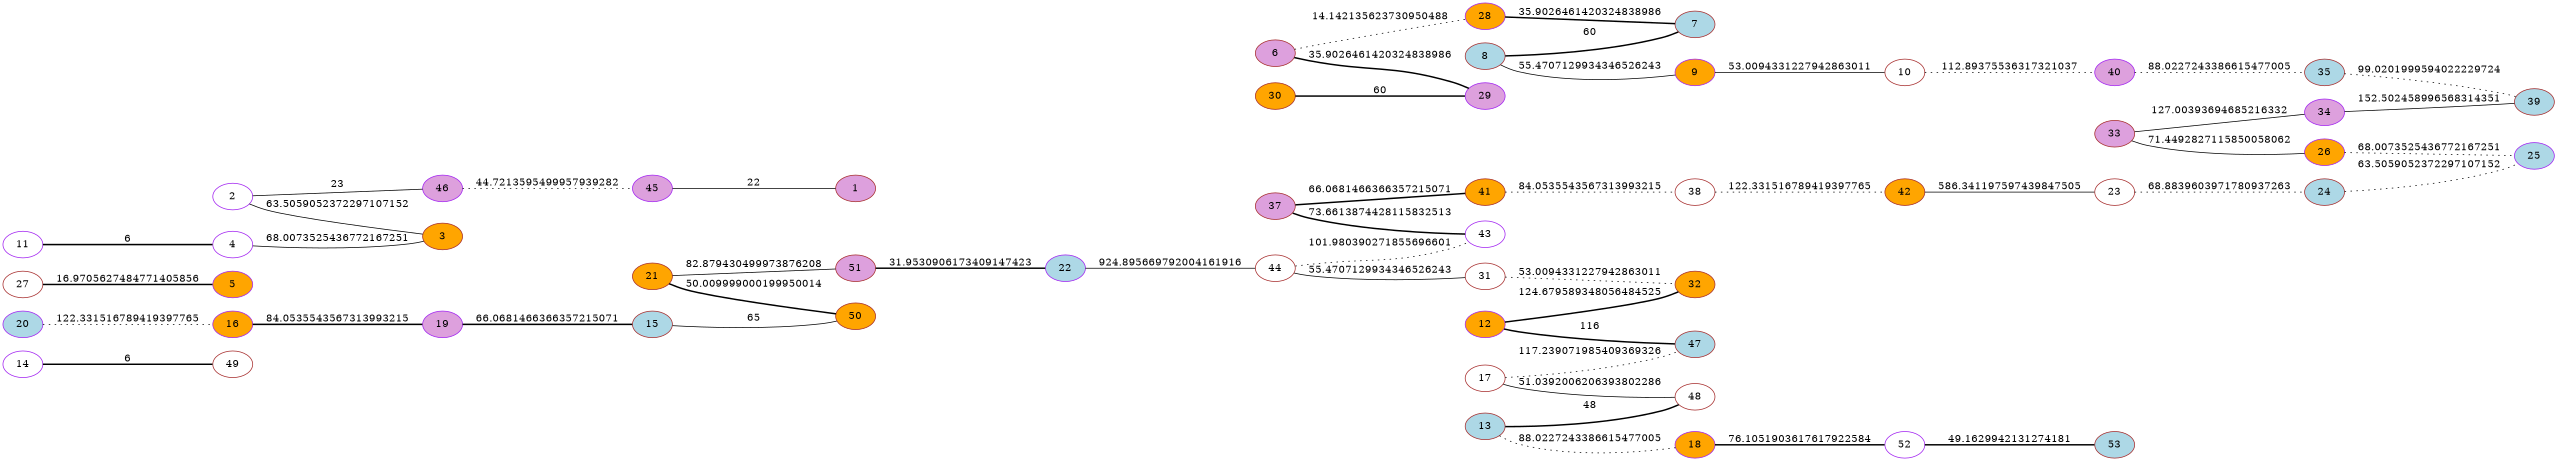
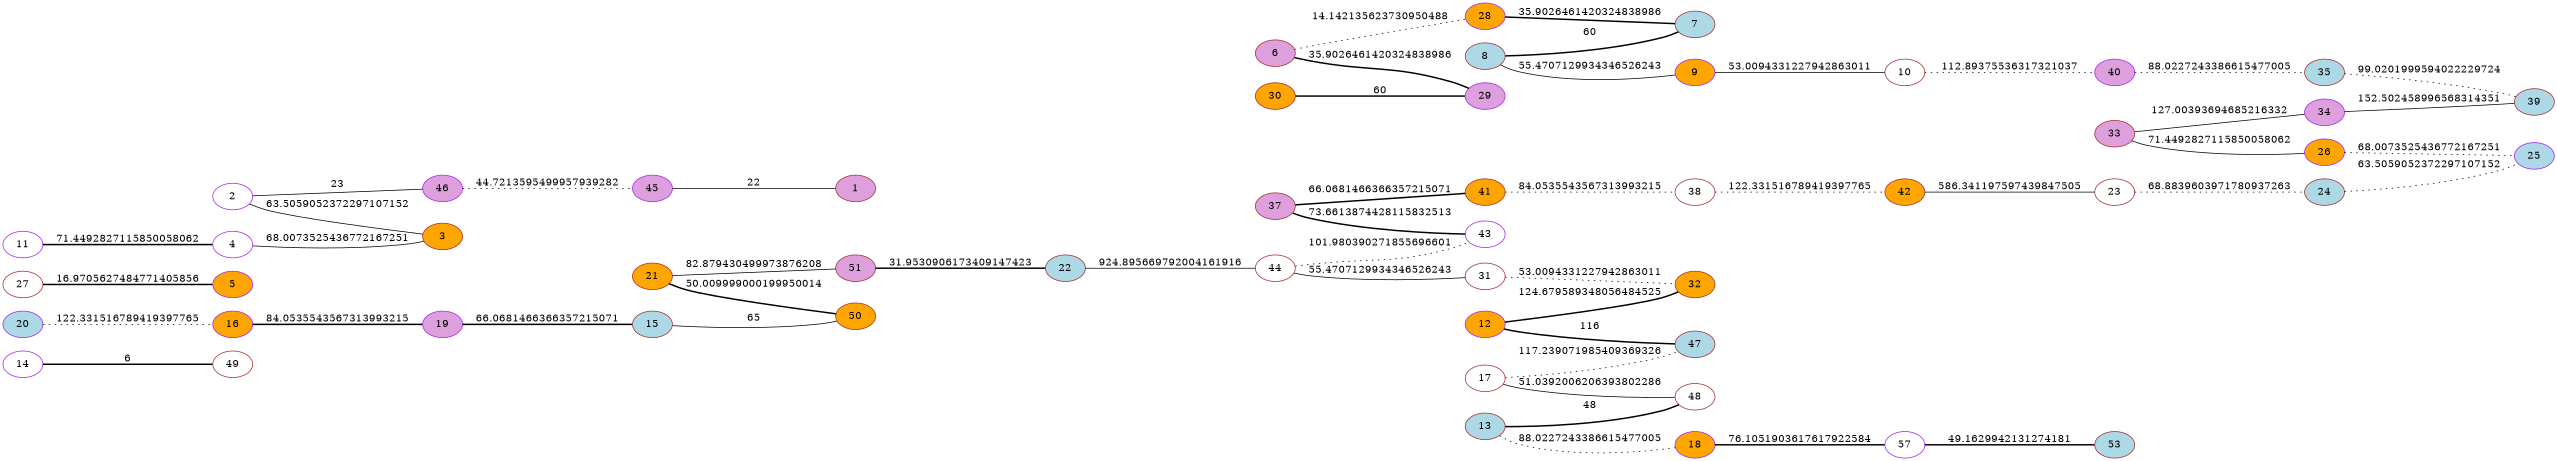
(128, 239) -> (128, 239)
(1065, 268) -> (1065, 268)
(1905, 445) -> (1905, 445)
